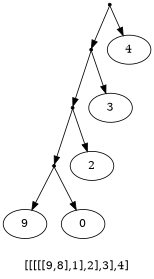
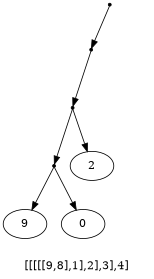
(129, 50) -> none
(111, 108) -> none
